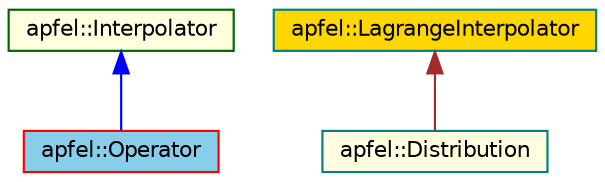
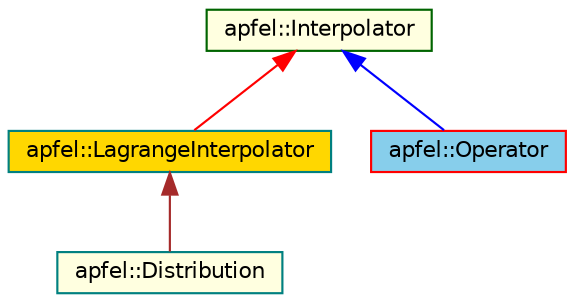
none -> (236, 97)
